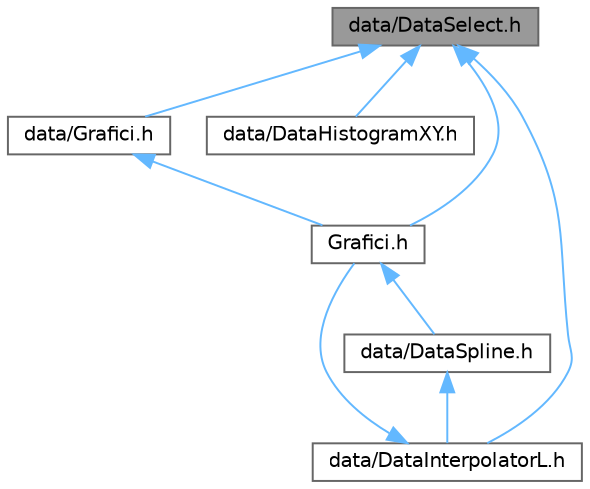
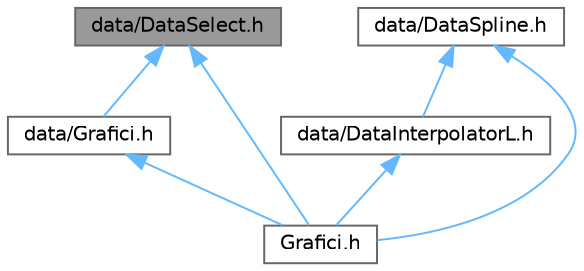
(340, 136) -> none
(562, 258) -> none
(414, 307) -> (537, 186)
